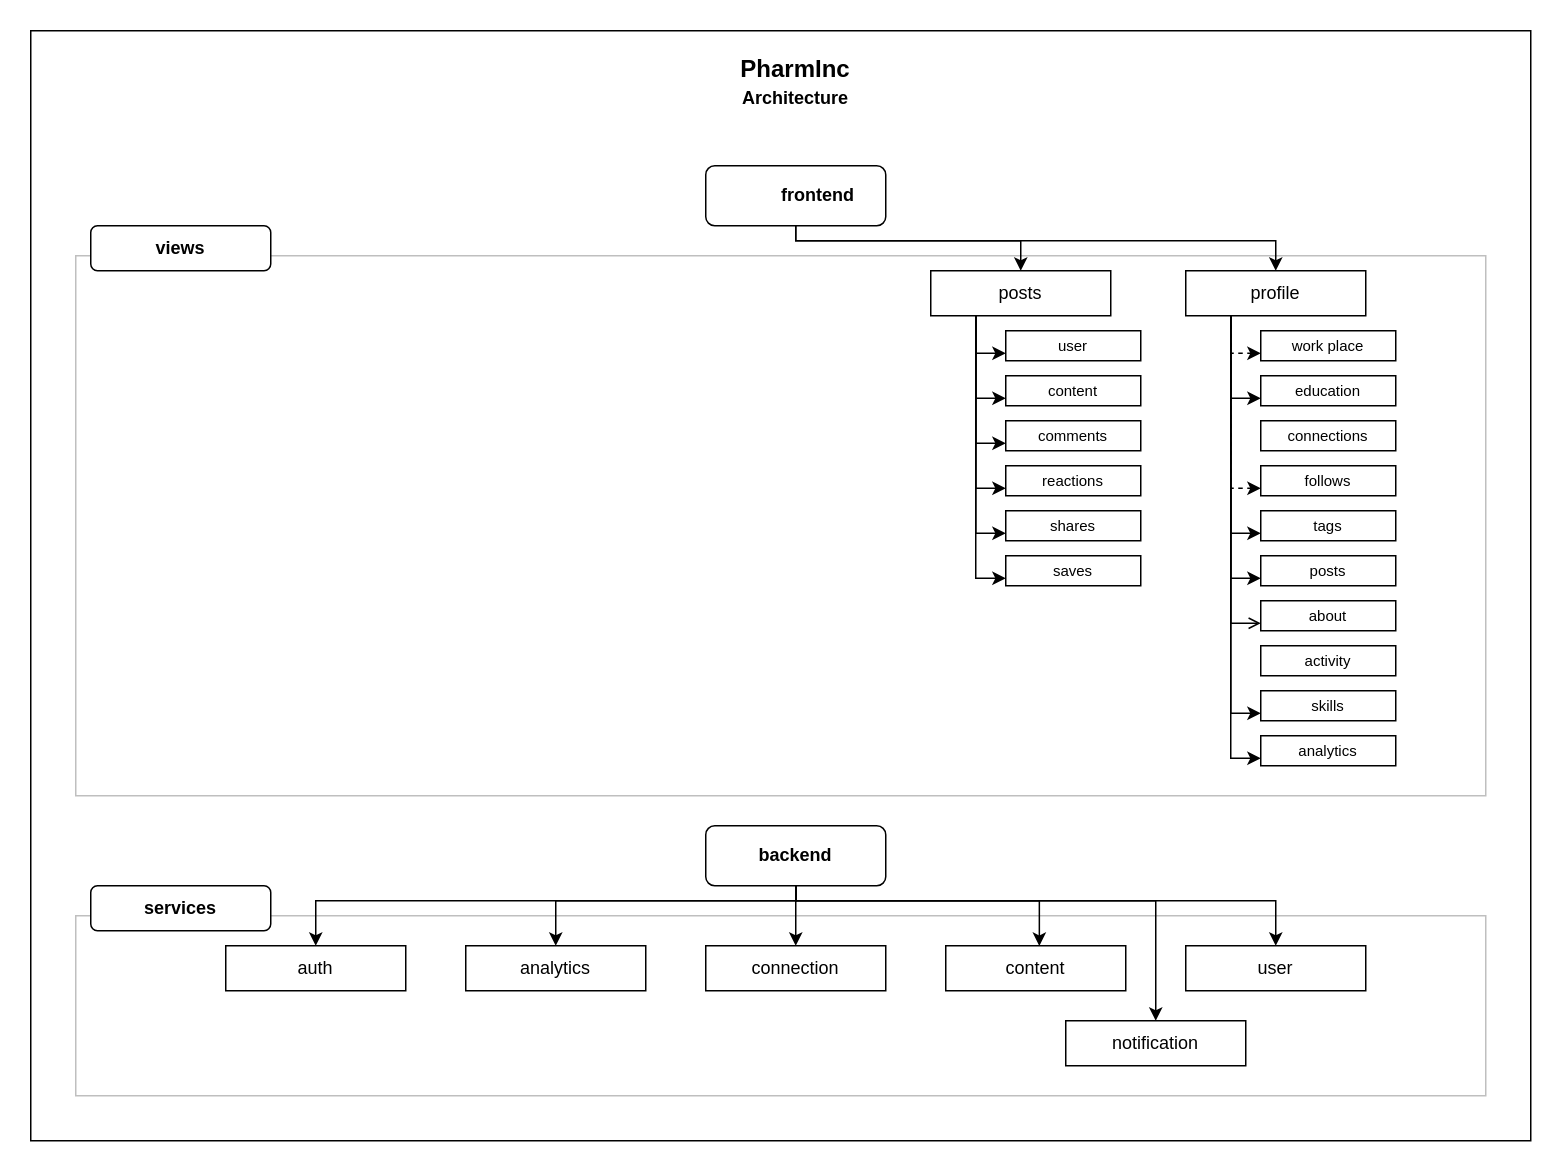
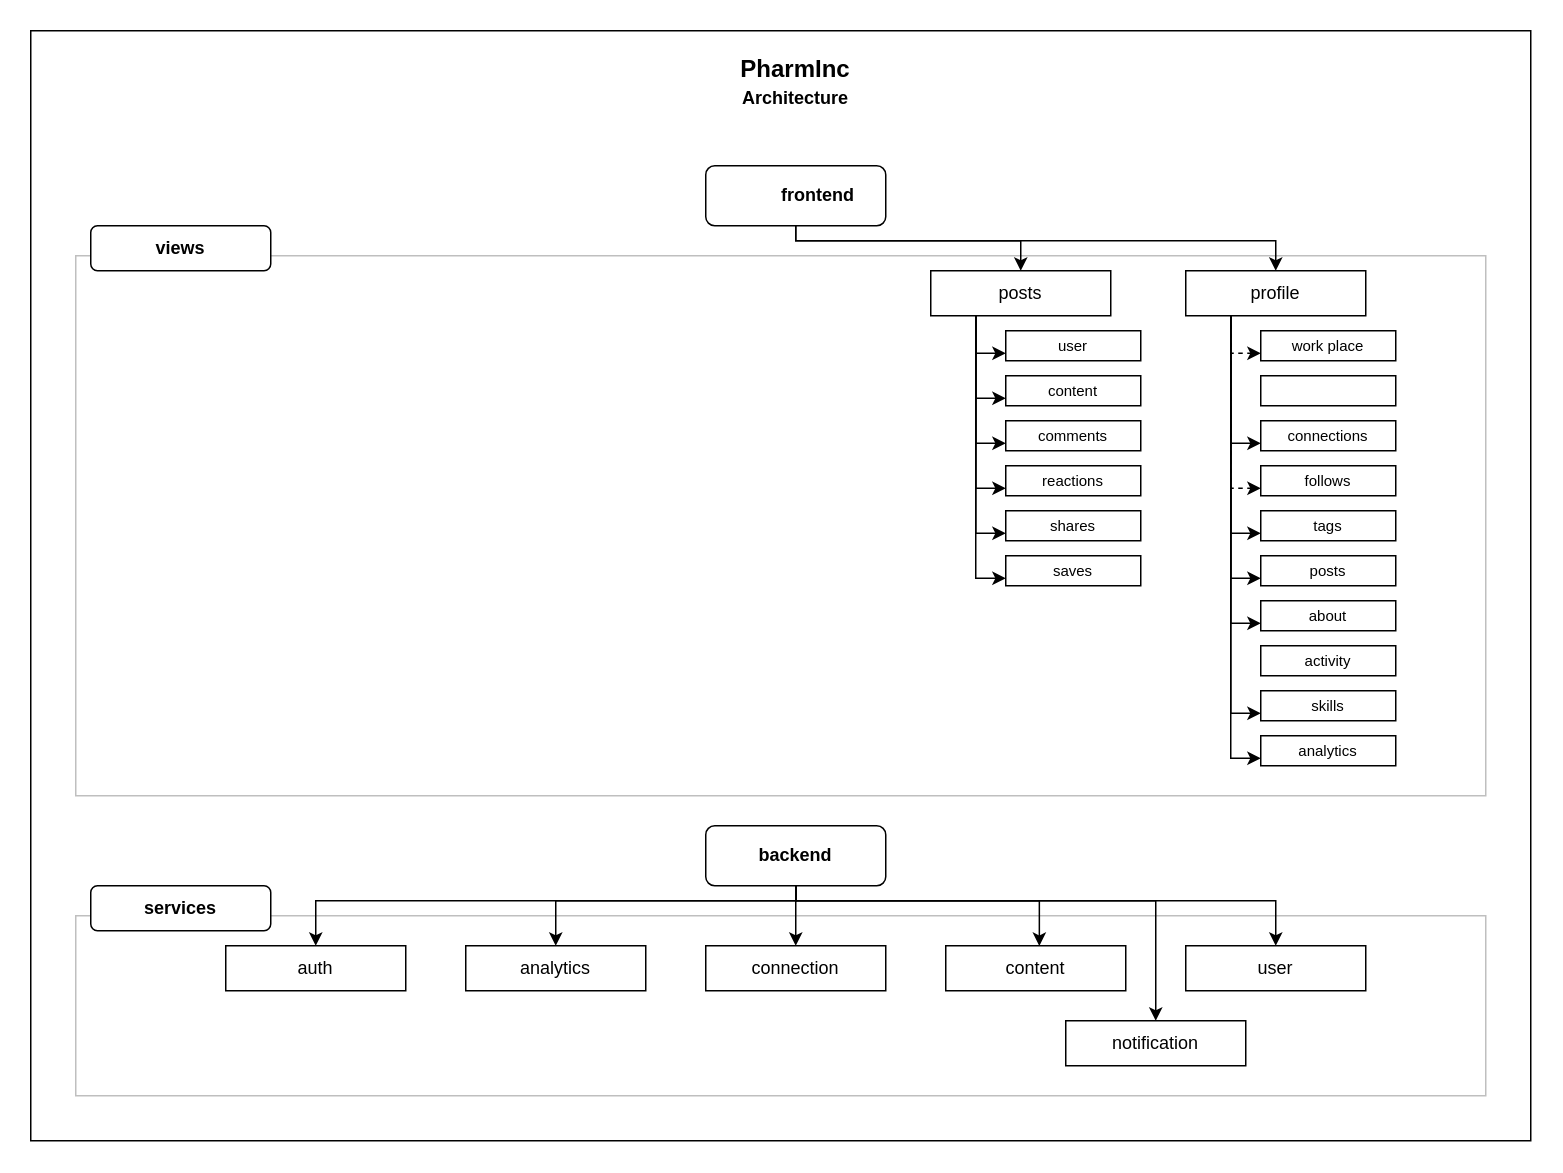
(1328, 391) -> none
(1242, 398) -> none
none -> (1242, 443)
(1251, 623) -> (1249, 623)
